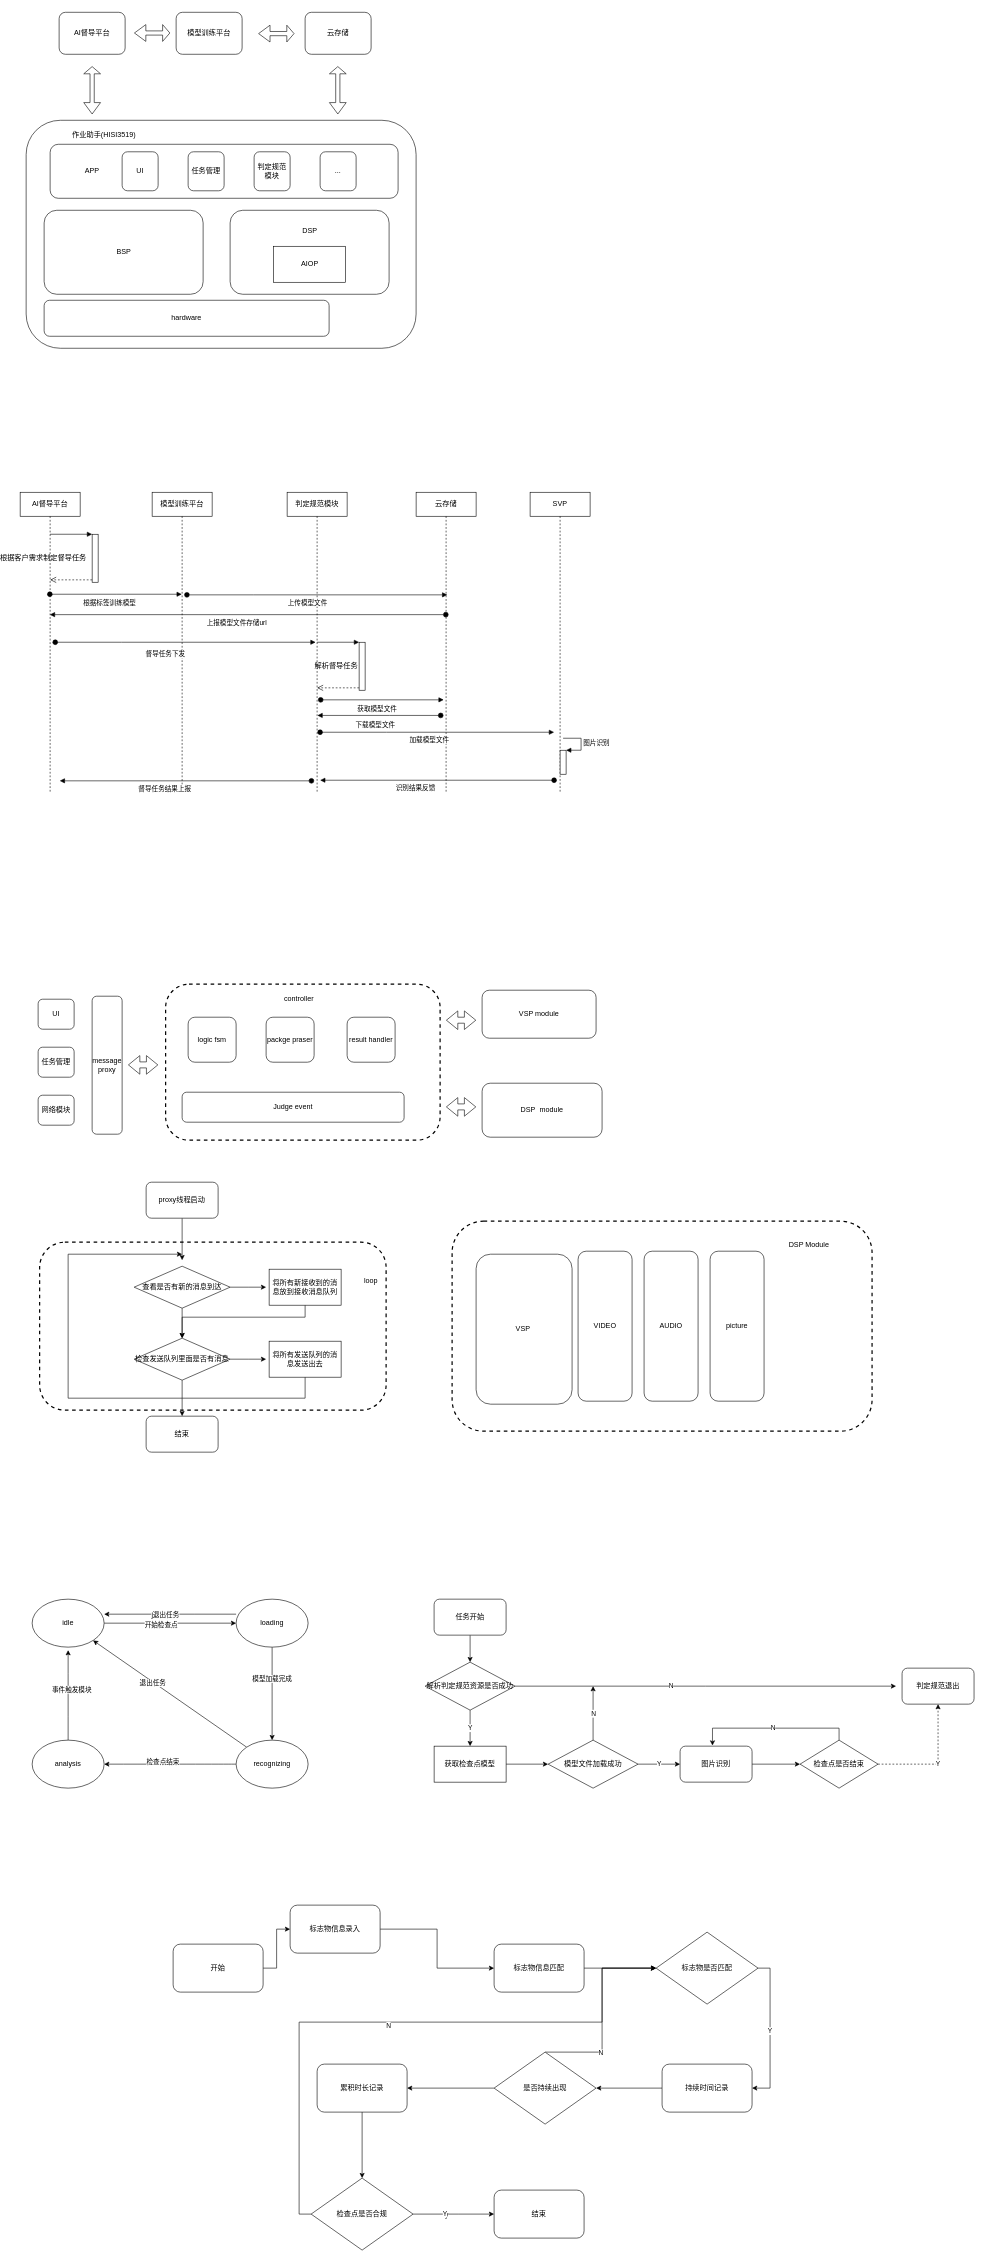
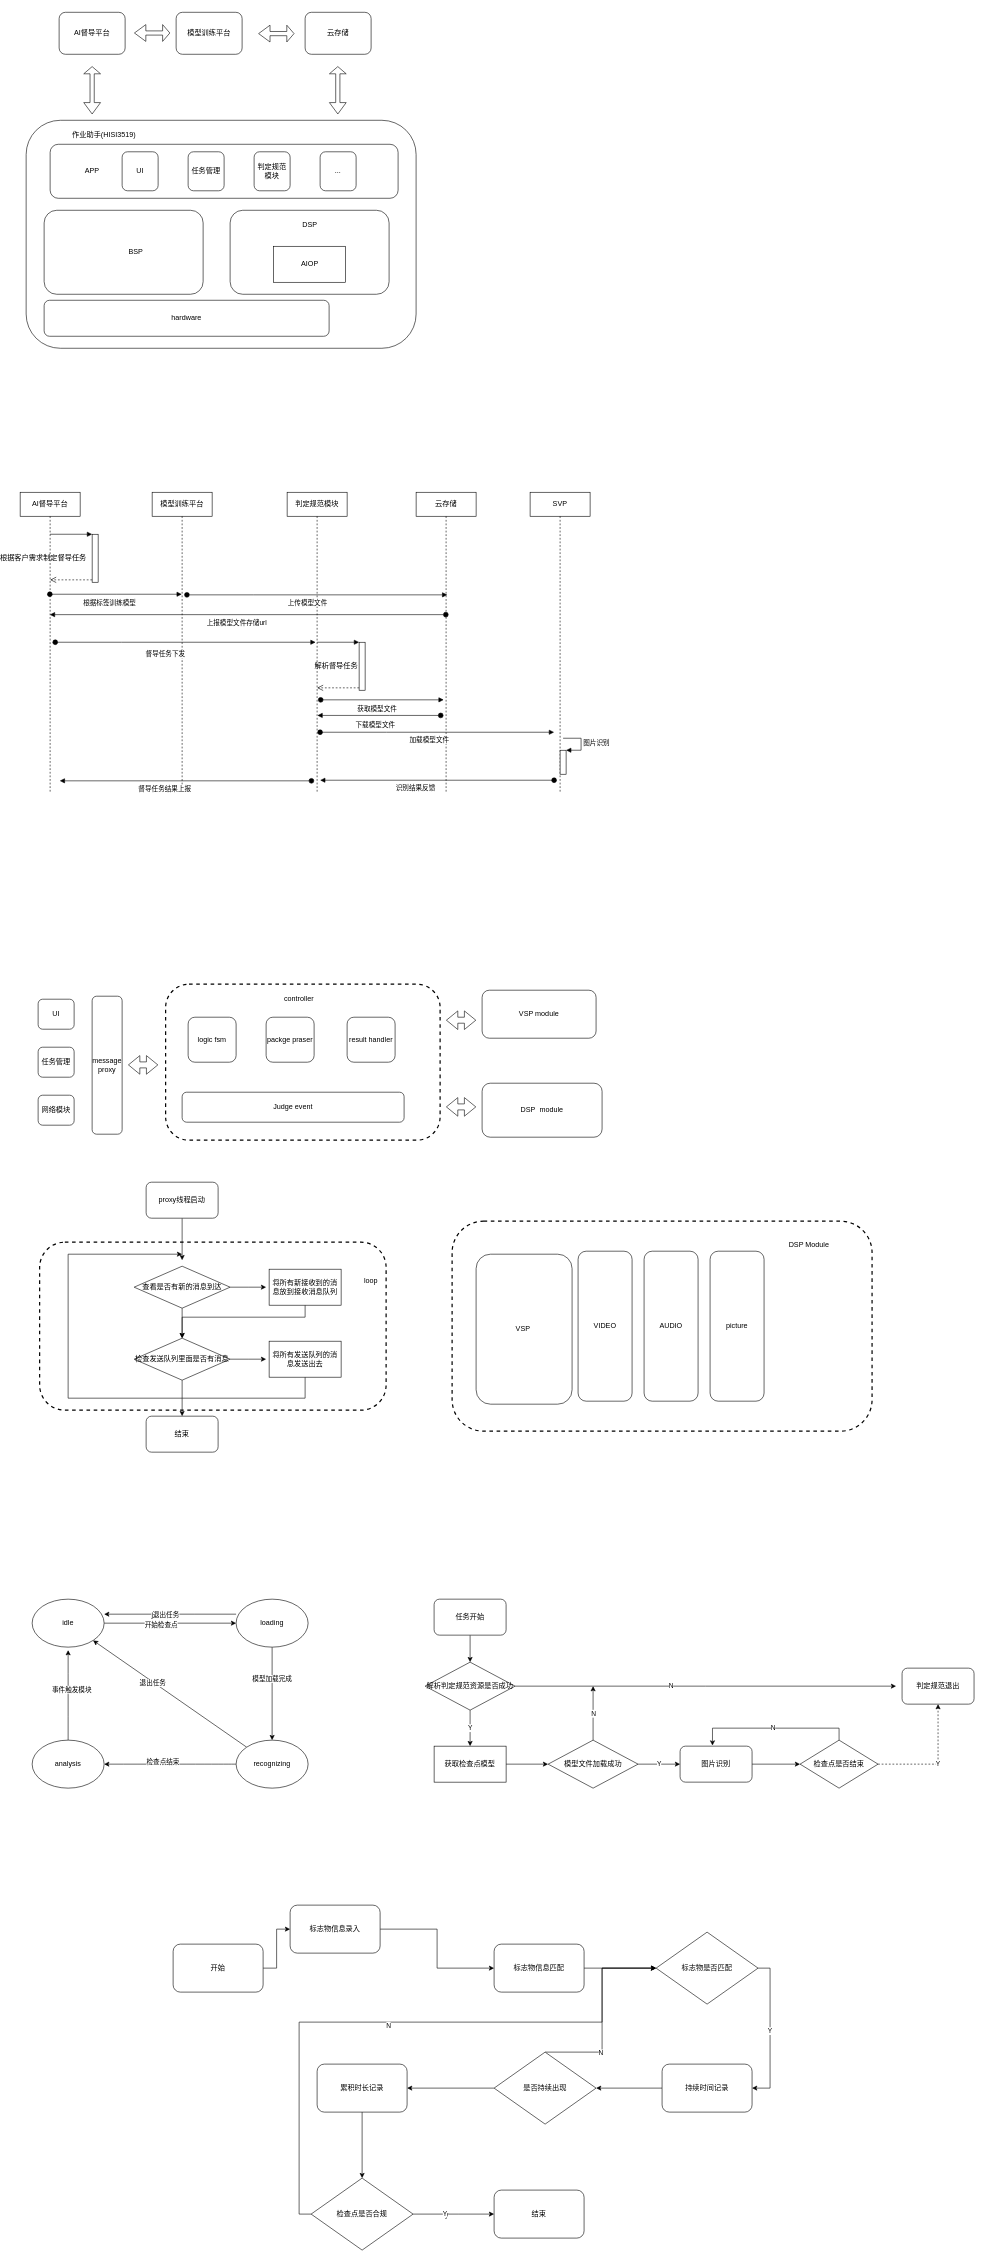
(310, 231) -> (310, 225)
(124, 252) -> (136, 252)
